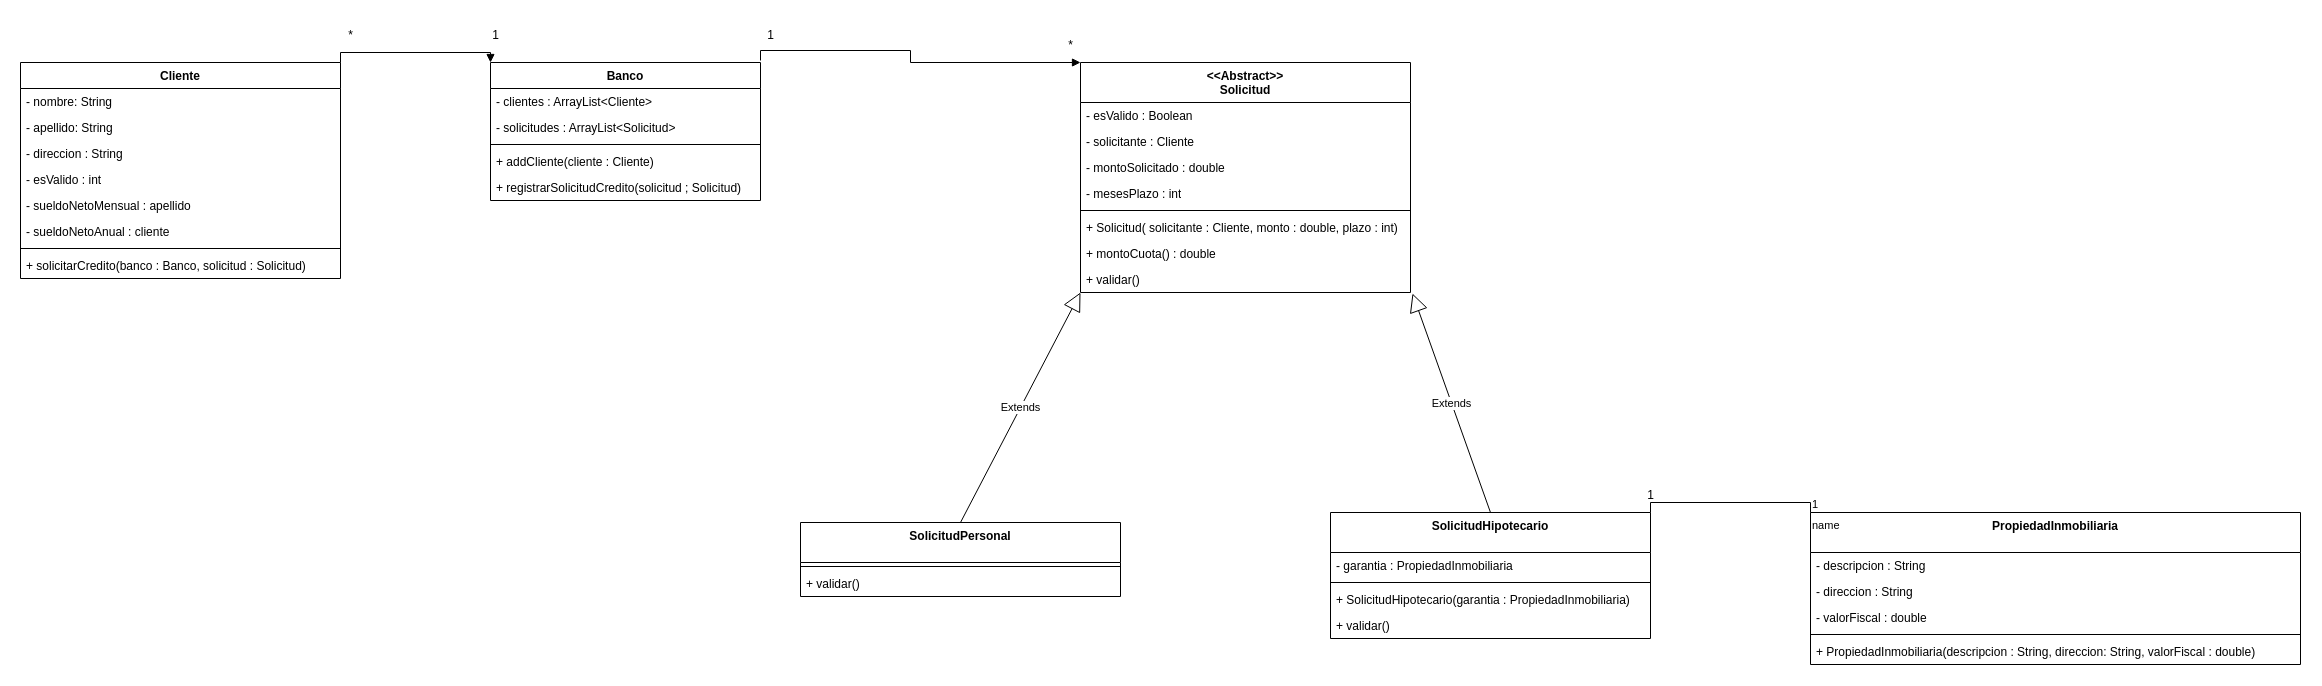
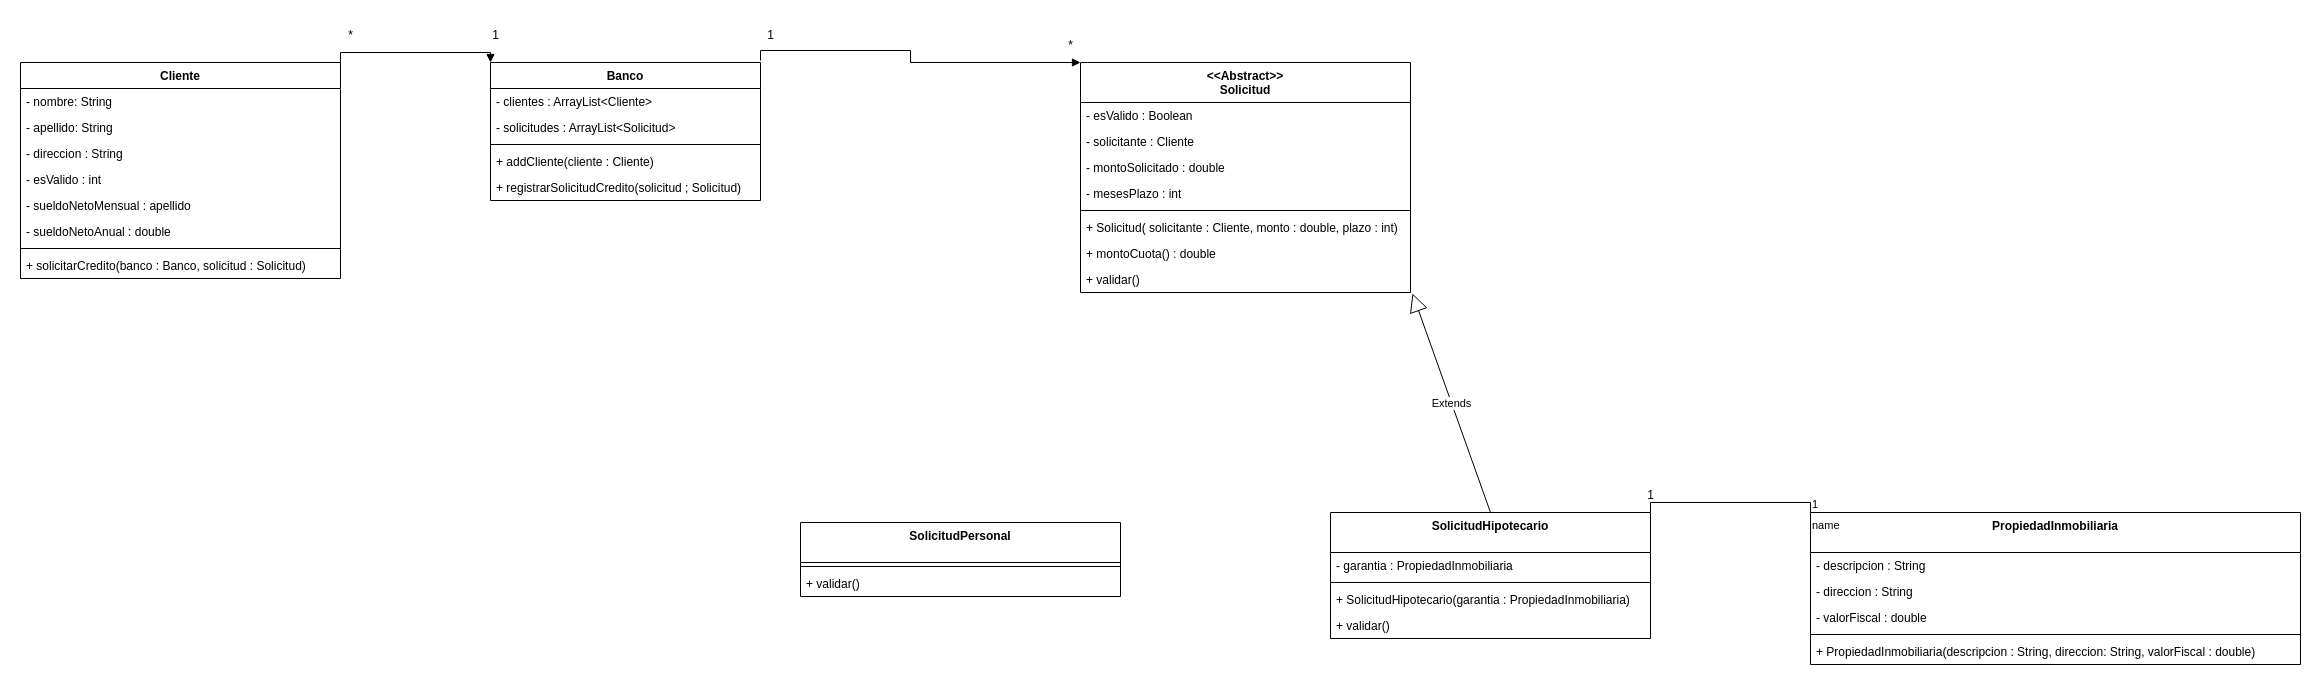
(105, 233) -> (103, 233)
(1016, 416) -> none
